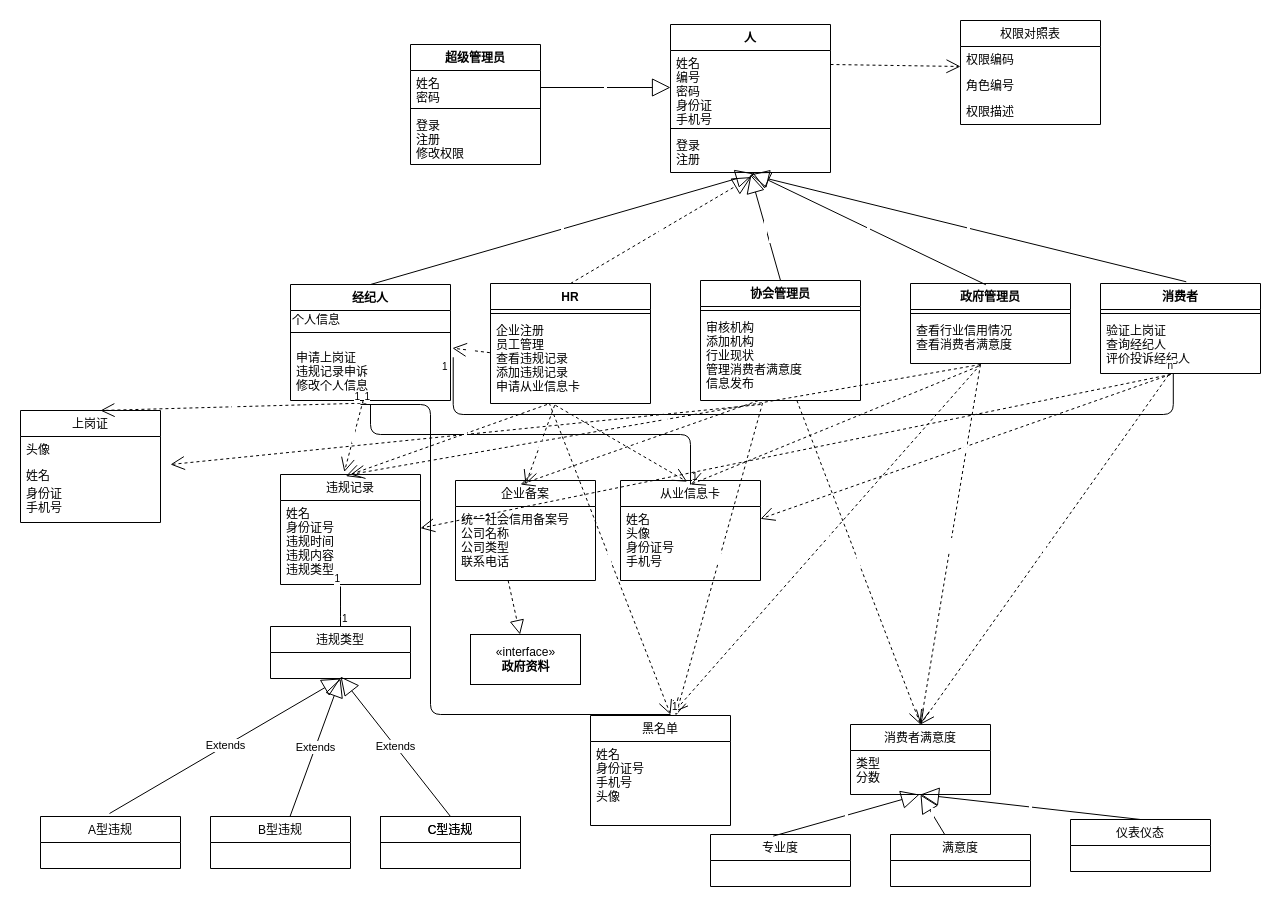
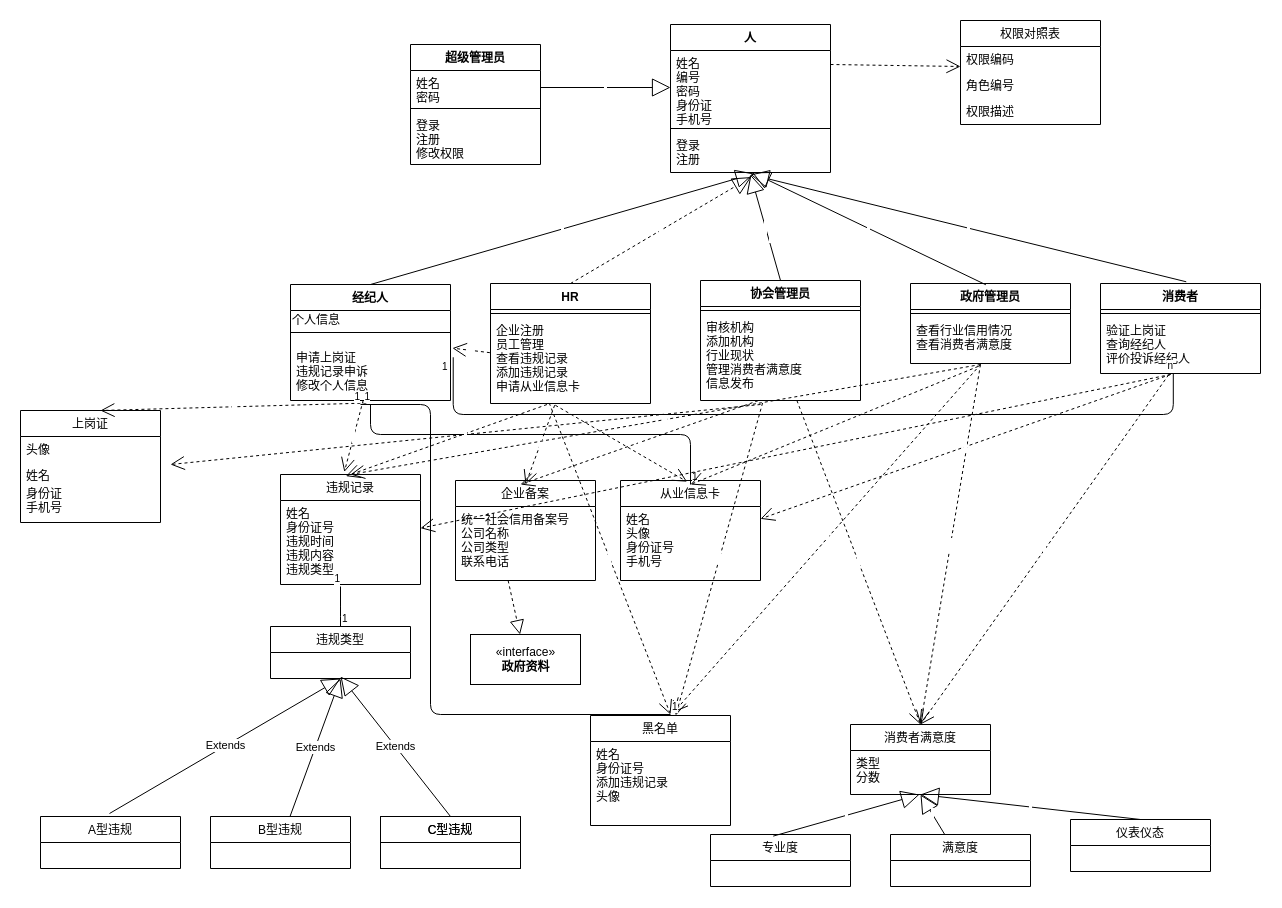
(608, 755) -> (608, 755)
